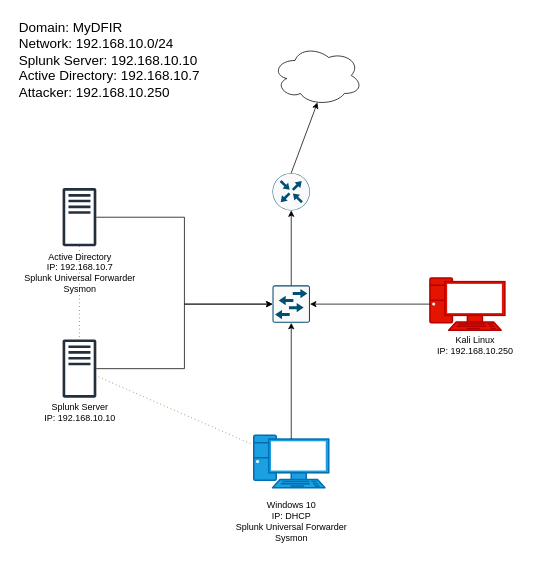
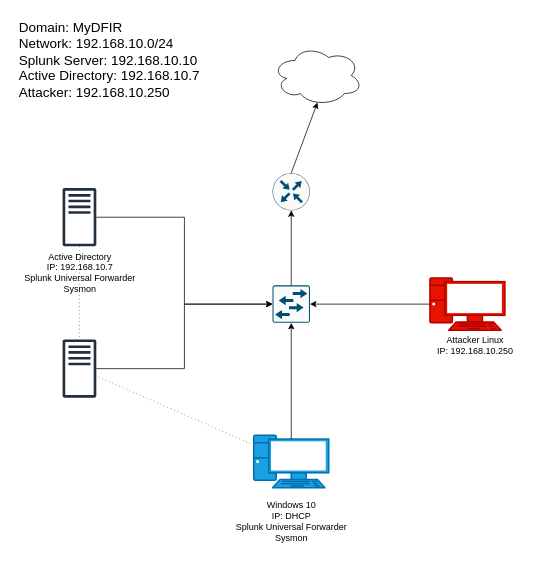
(476, 345) -> (476, 345)
(80, 413) -> none
